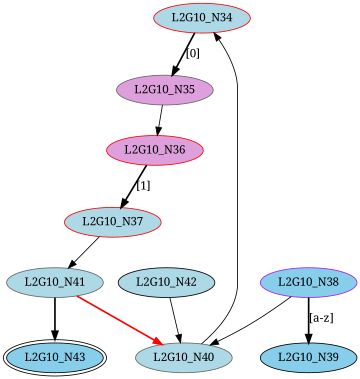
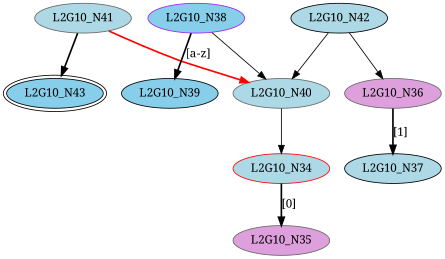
(161, 116) -> (364, 52)
(155, 150) -> (393, 93)
(113, 222) -> (393, 169)
(87, 249) -> none
